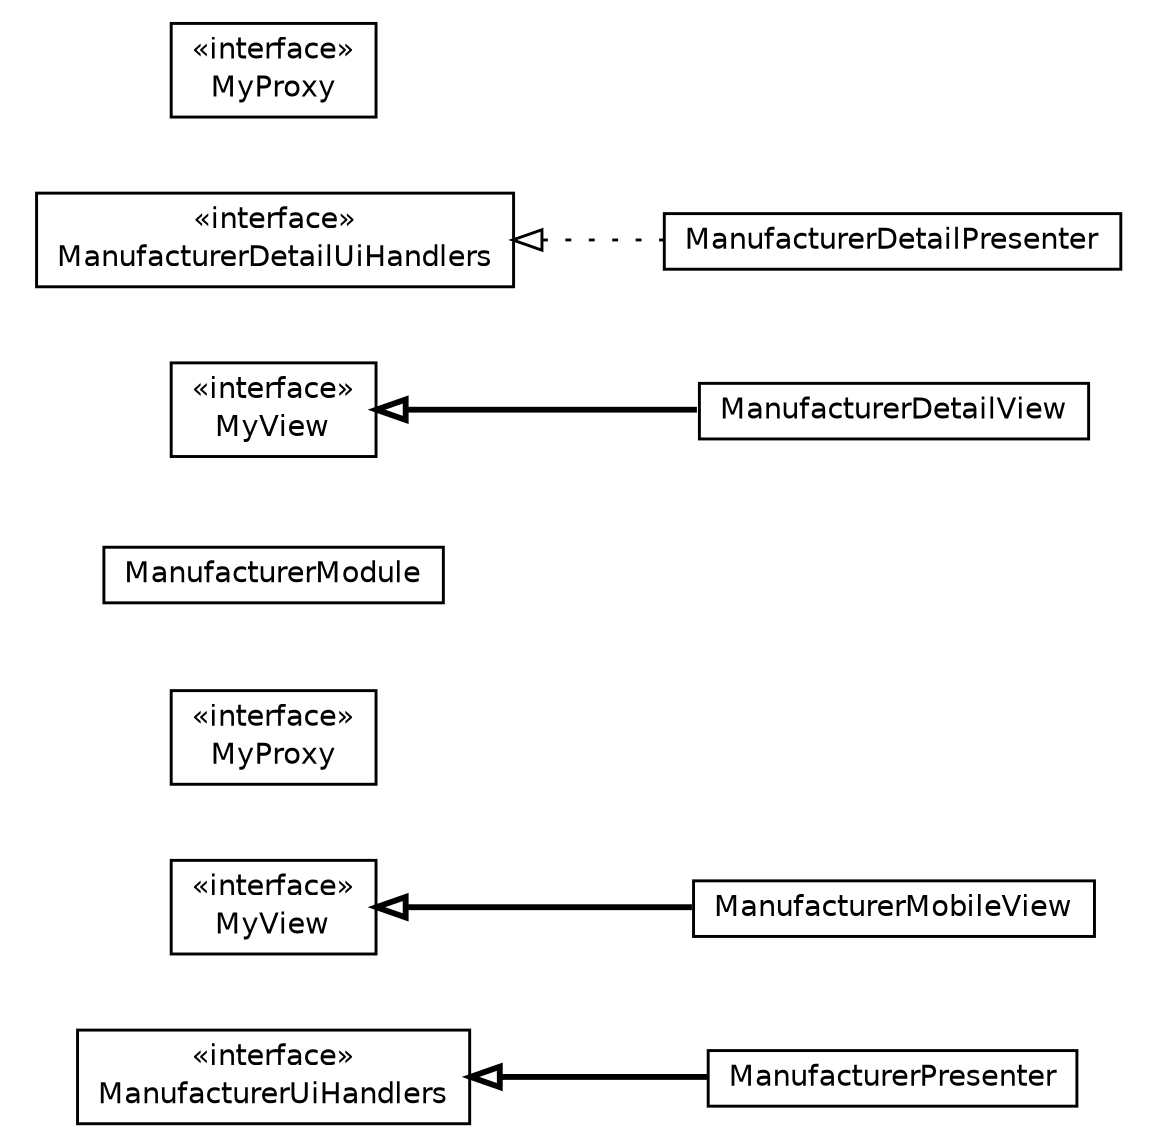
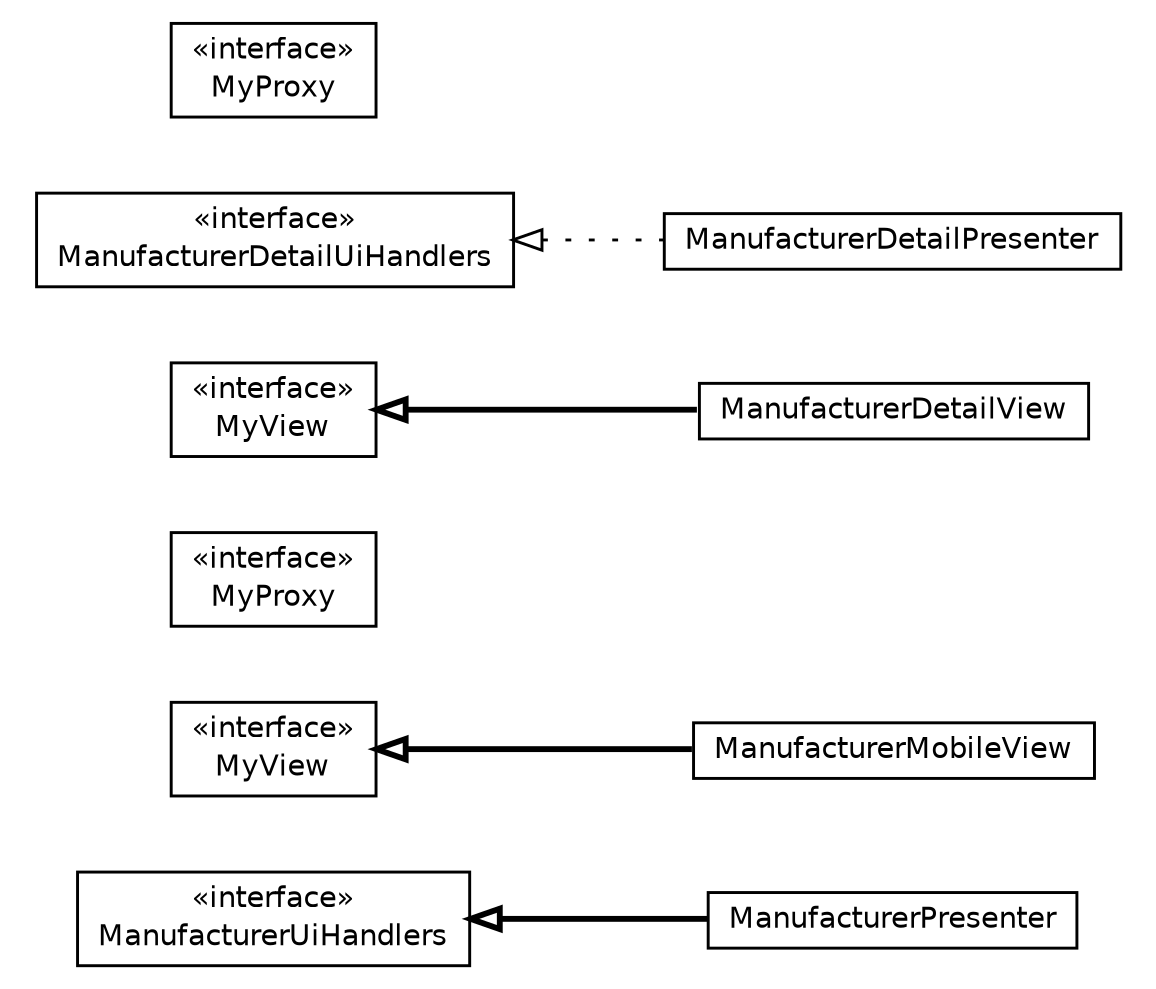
(274, 574) -> none
